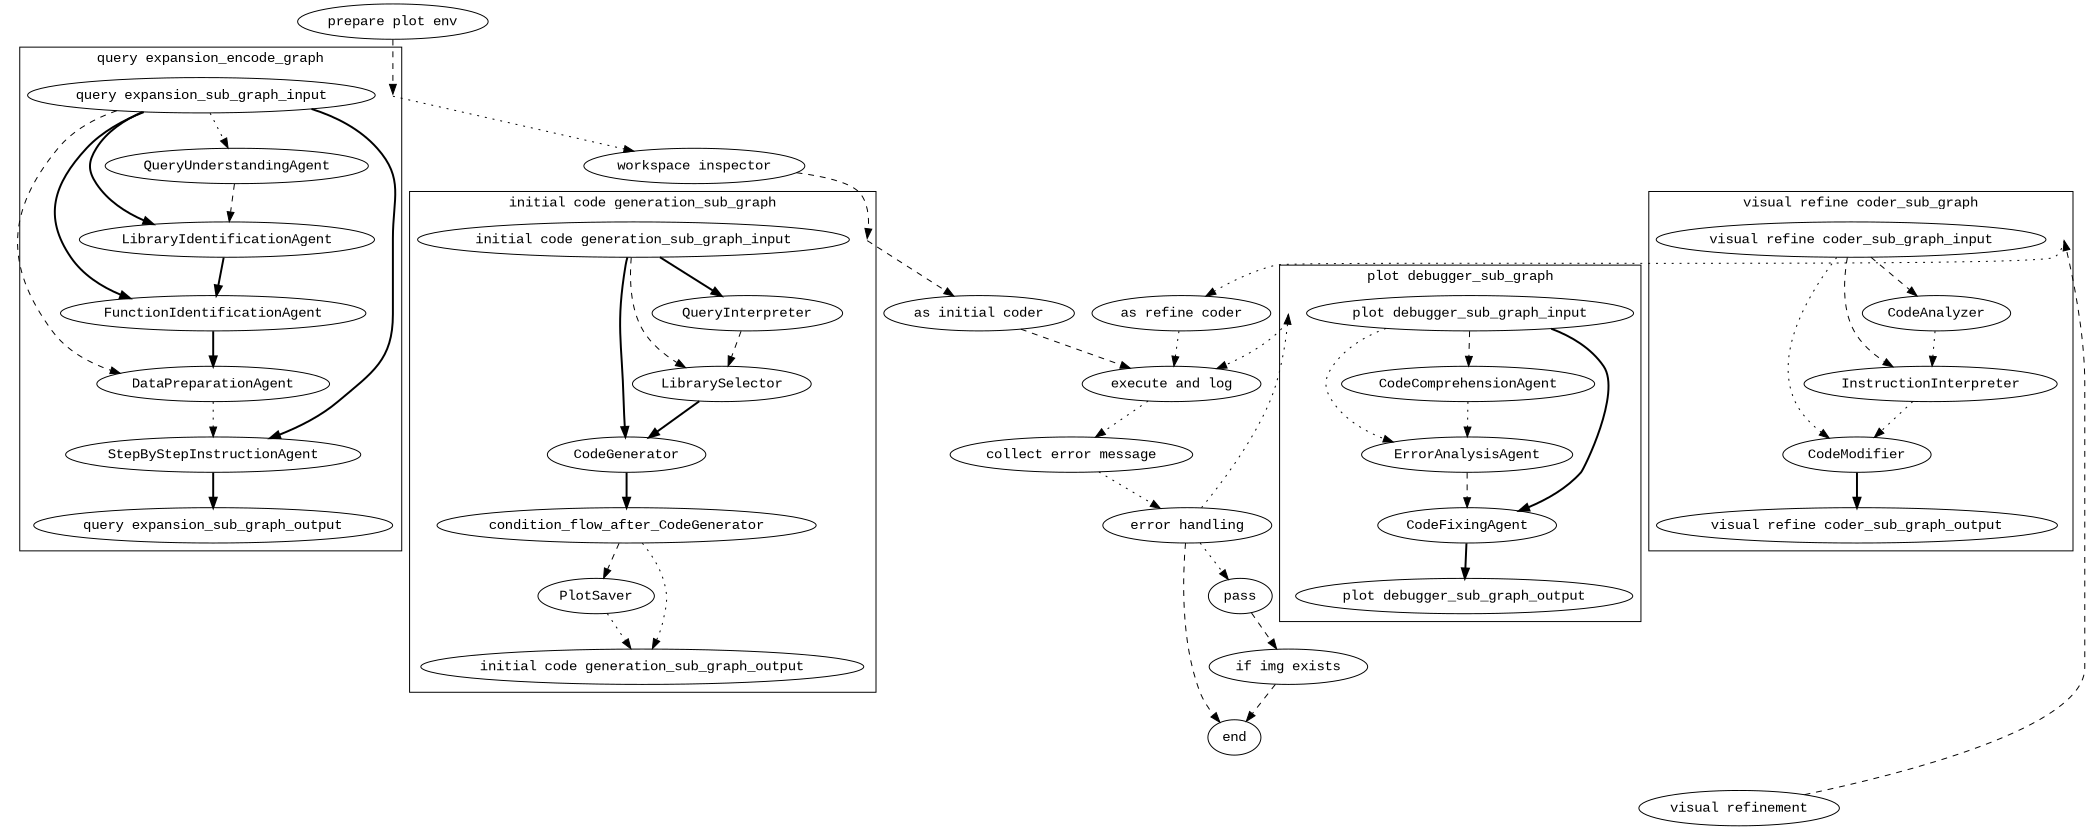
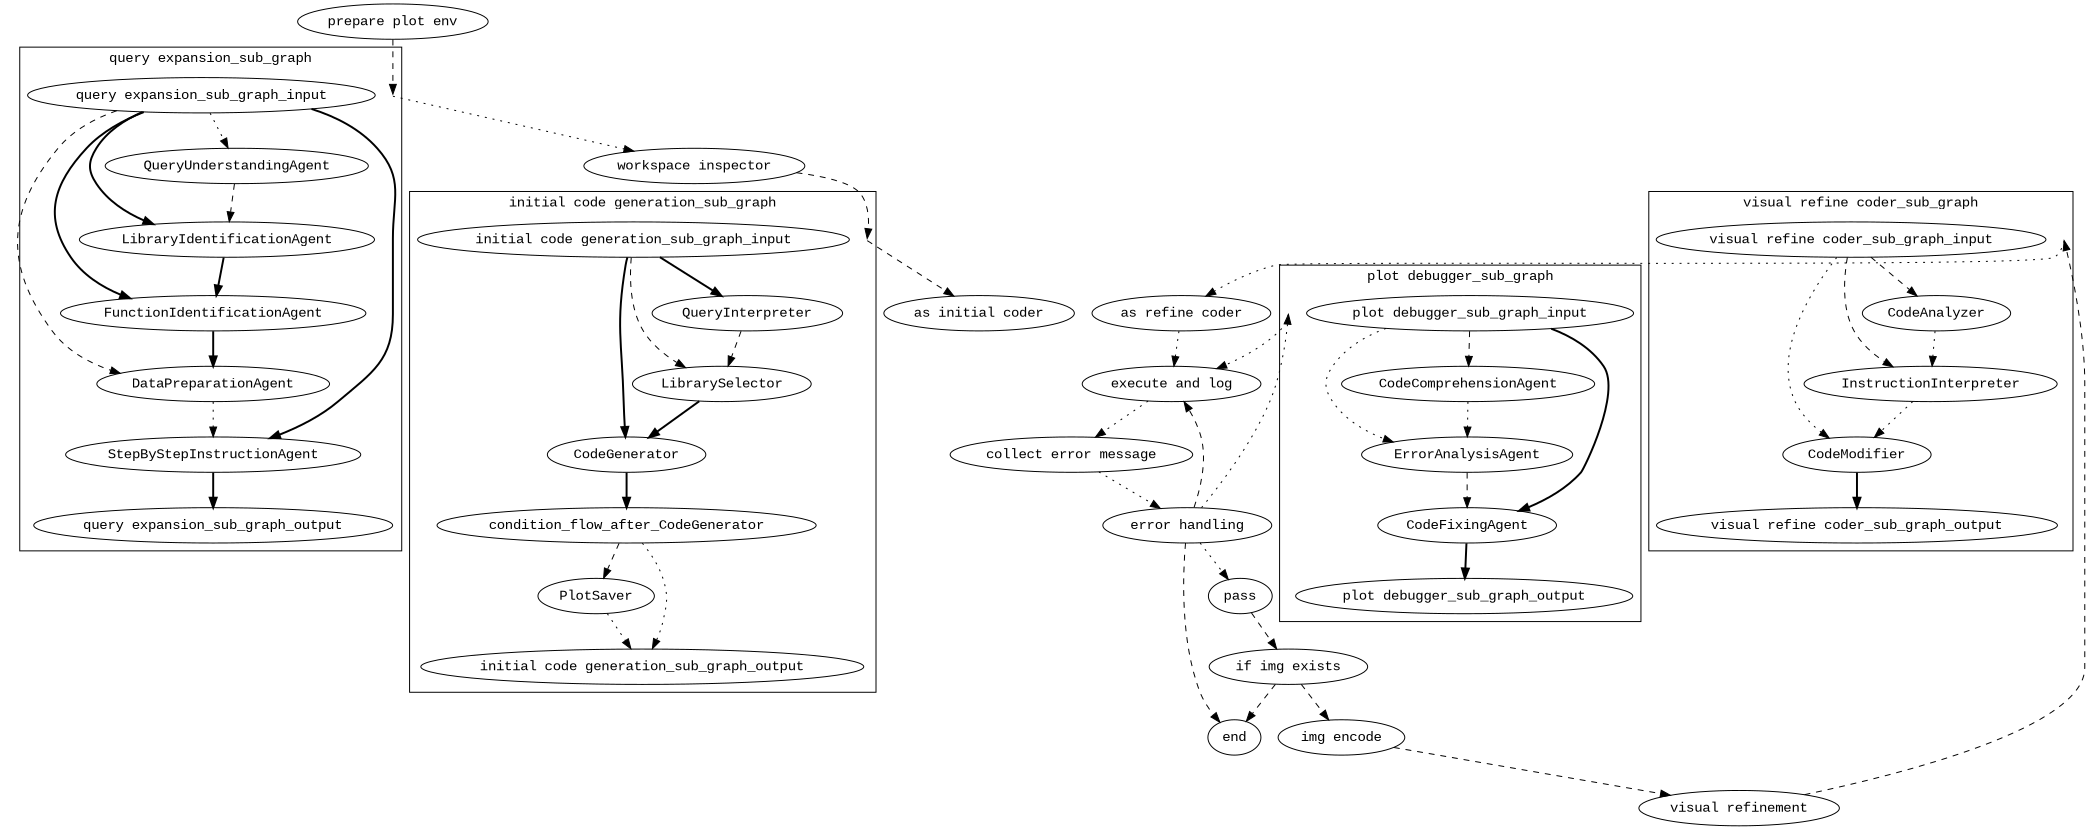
(211, 58) -> (211, 58)
(1071, 347) -> (1203, 458)
none -> (1341, 737)
